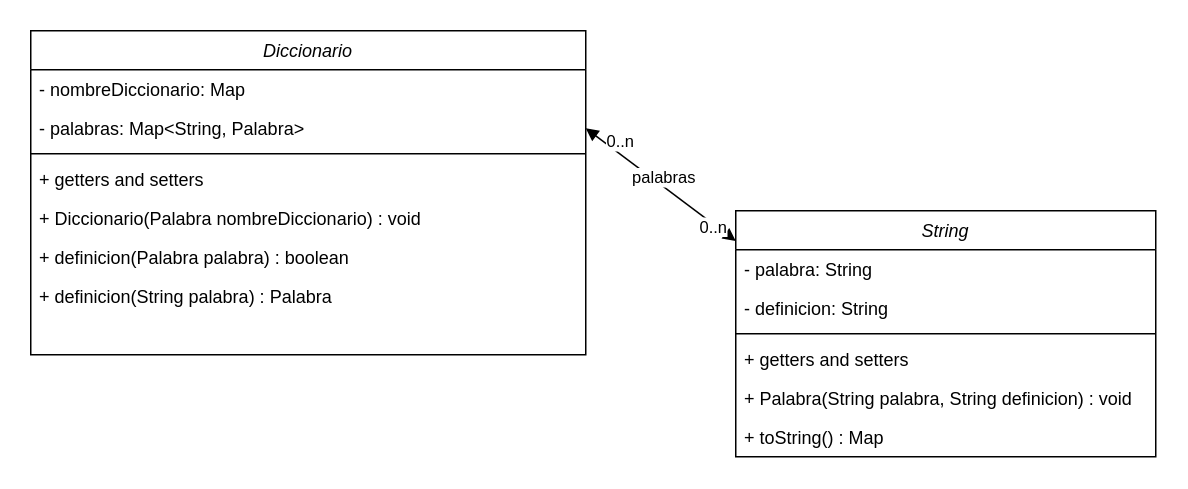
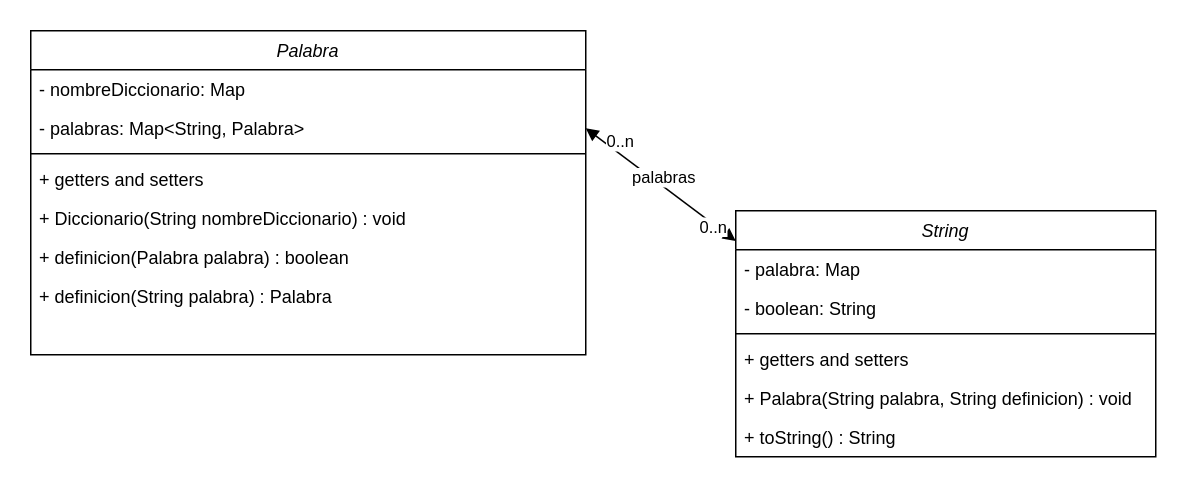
(308, 51) -> (308, 51)
(245, 219) -> (240, 219)
(818, 270) -> (805, 270)
(828, 309) -> (818, 309)
(823, 438) -> (836, 438)
